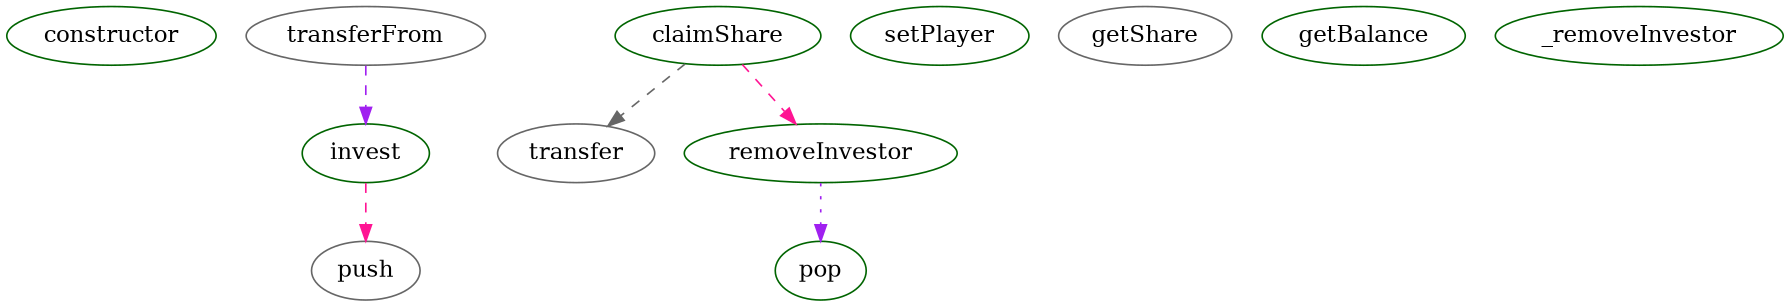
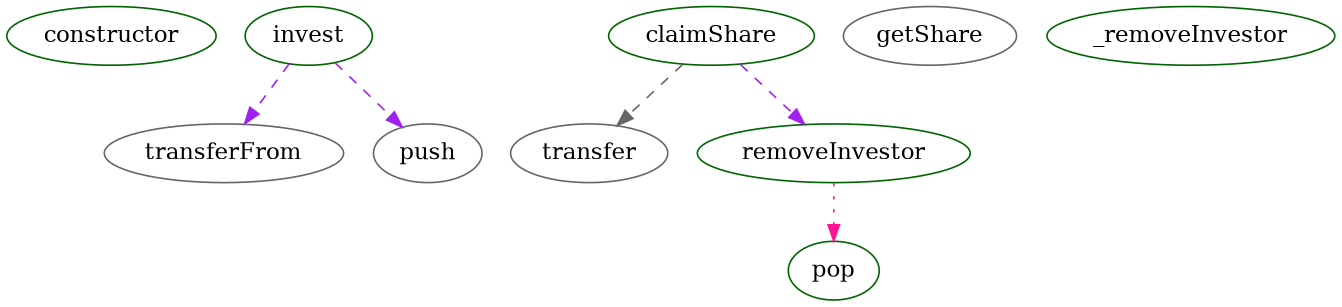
(940, 36) -> none
(1364, 36) -> none
(366, 87) -> (272, 87)
(763, 88) -> (767, 89)
(366, 204) -> (363, 89)
(821, 204) -> (834, 204)
